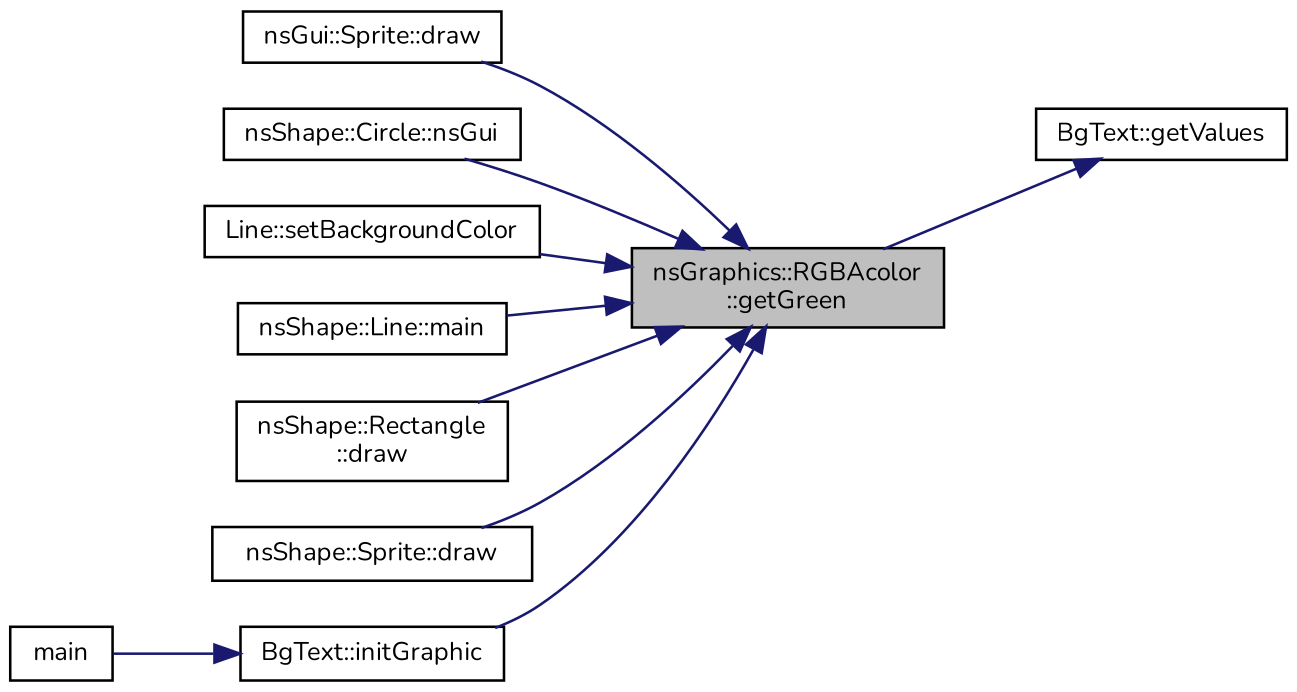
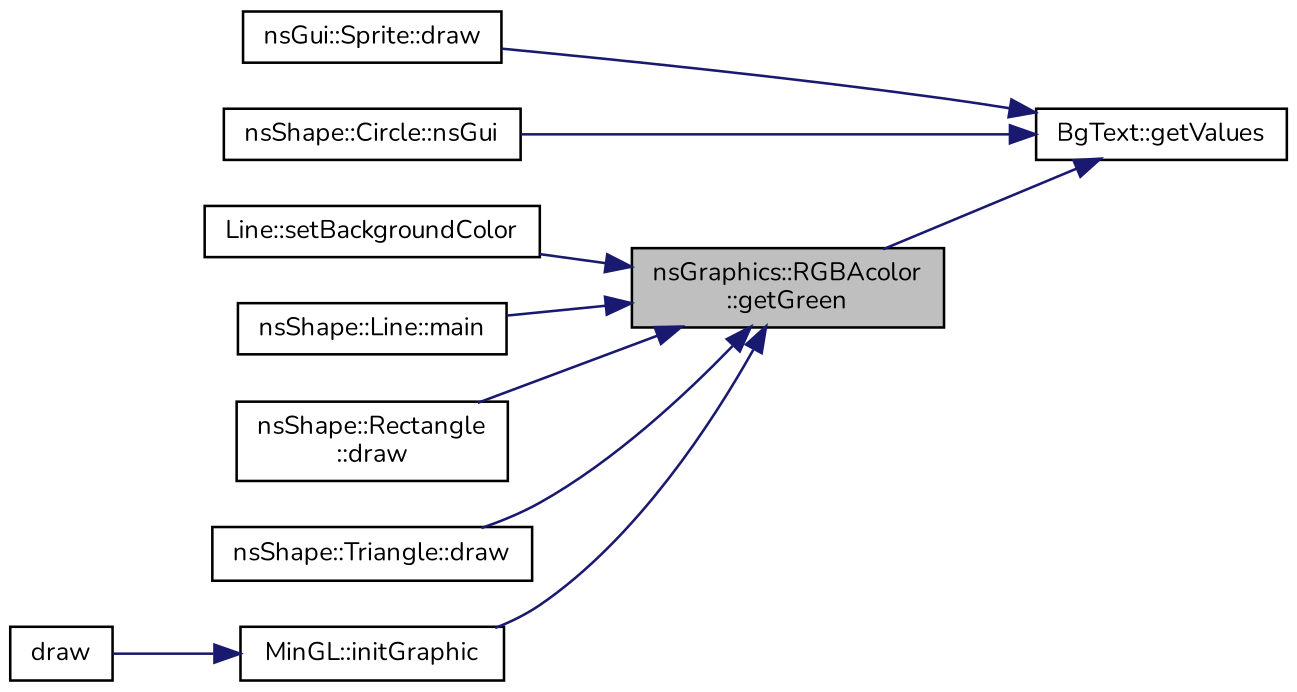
(614, 133) -> (756, 75)
(573, 195) -> (765, 134)
(372, 554) -> (372, 554)
(61, 654) -> (61, 654)
(372, 654) -> (372, 654)
